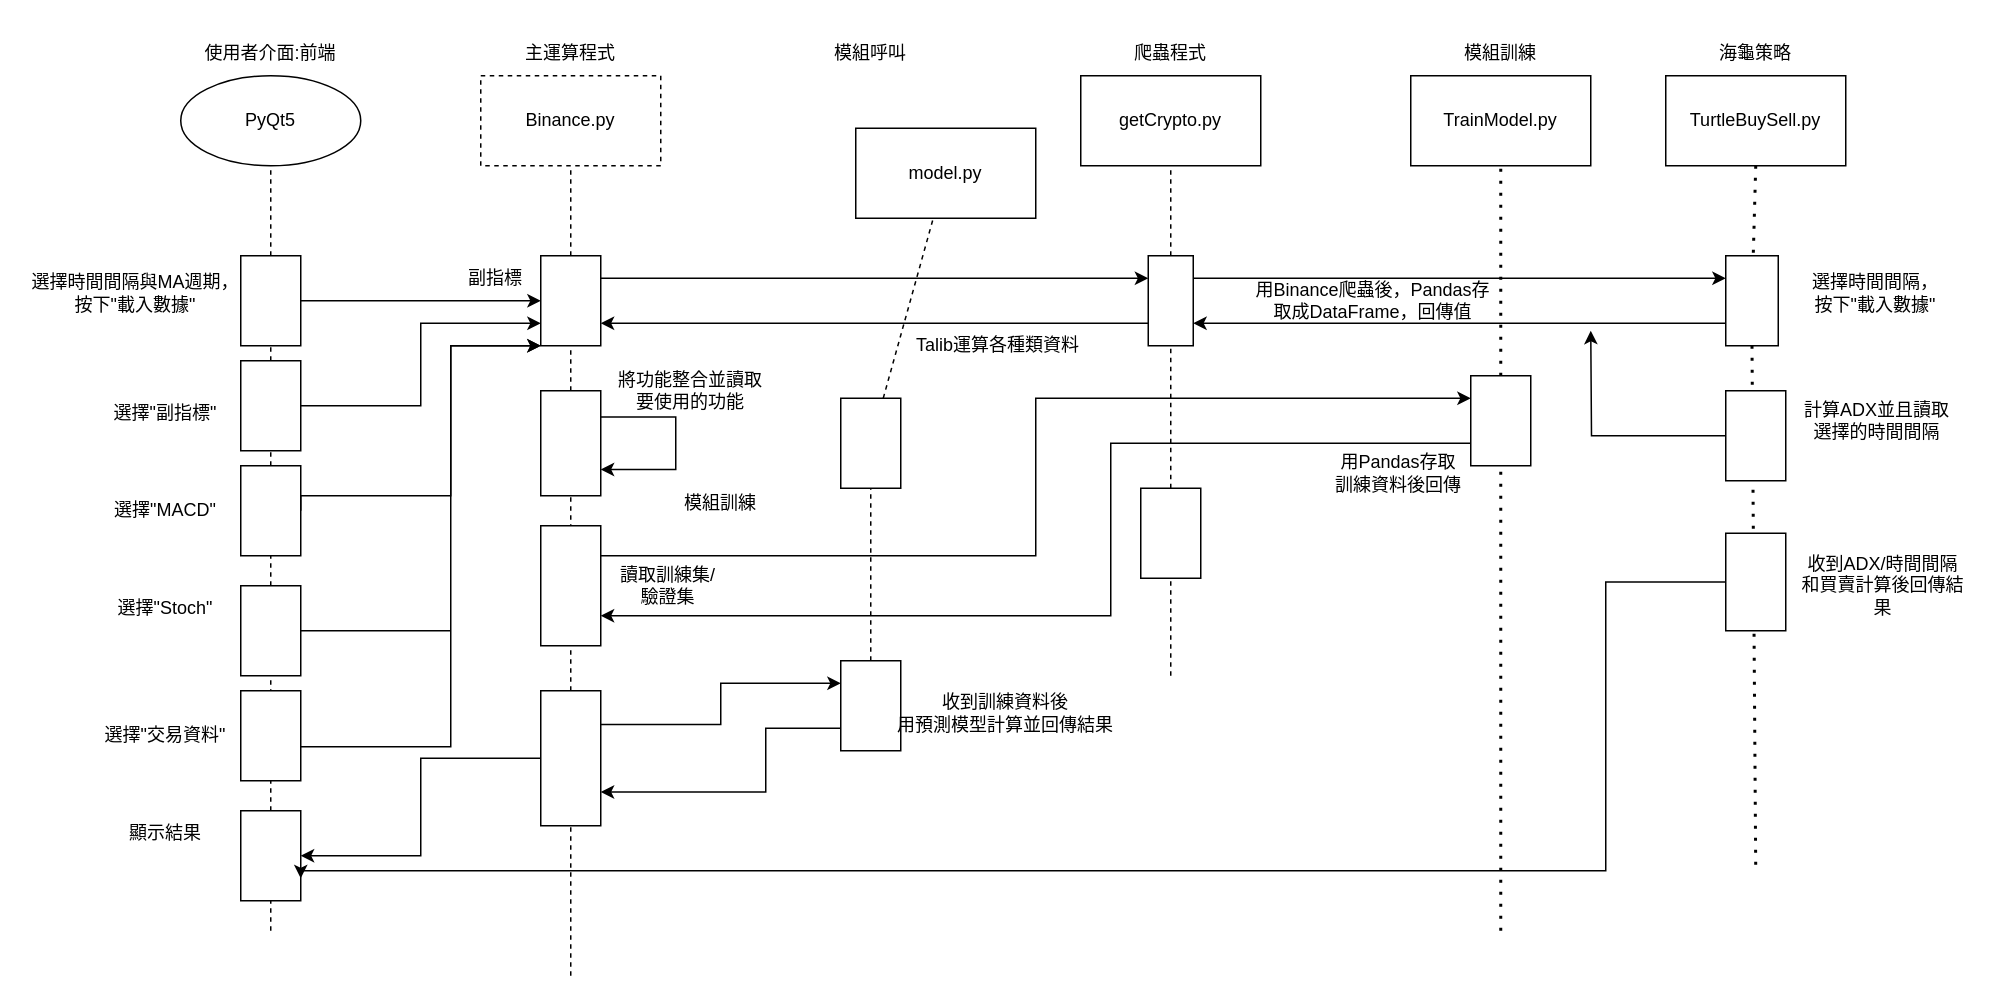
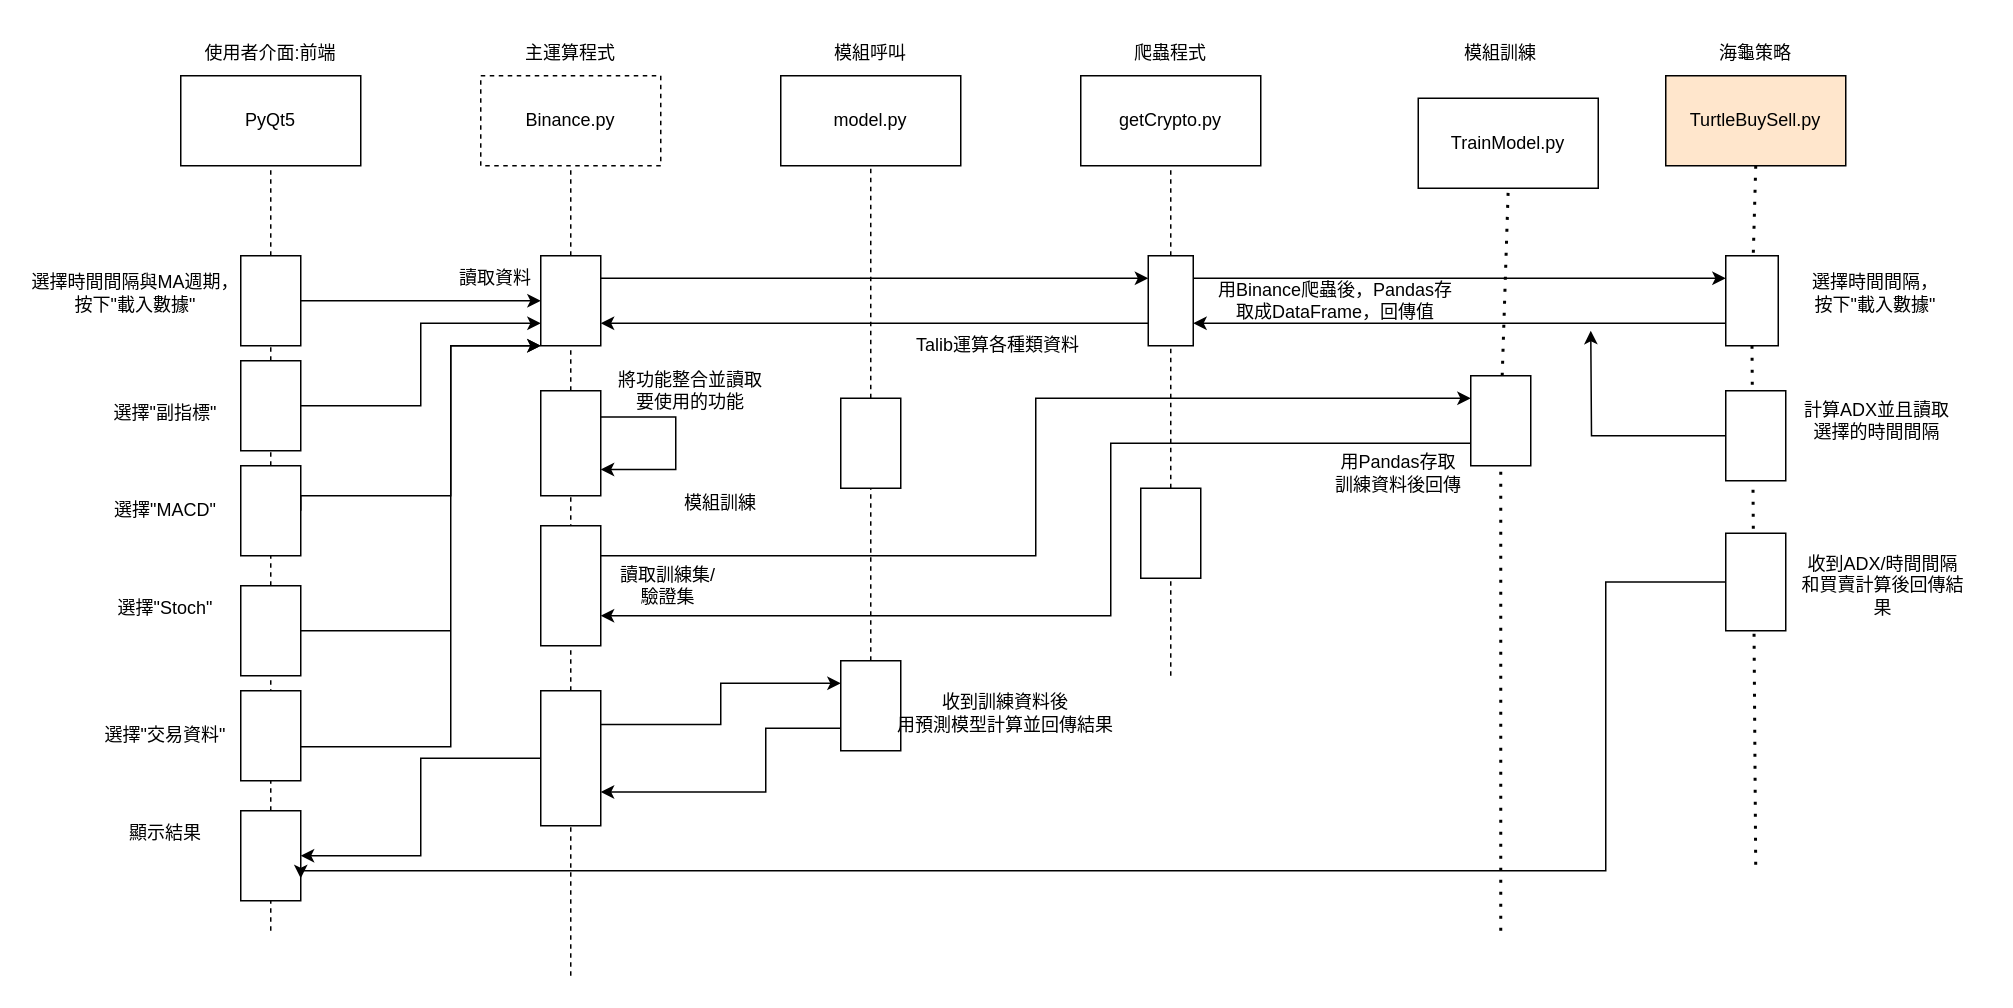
(271, 121) -> (271, 121)
(1501, 121) -> (1508, 143)
(1756, 121) -> (1756, 121)
(946, 173) -> (871, 121)
(496, 278) -> (496, 278)
(1373, 301) -> (1336, 301)
